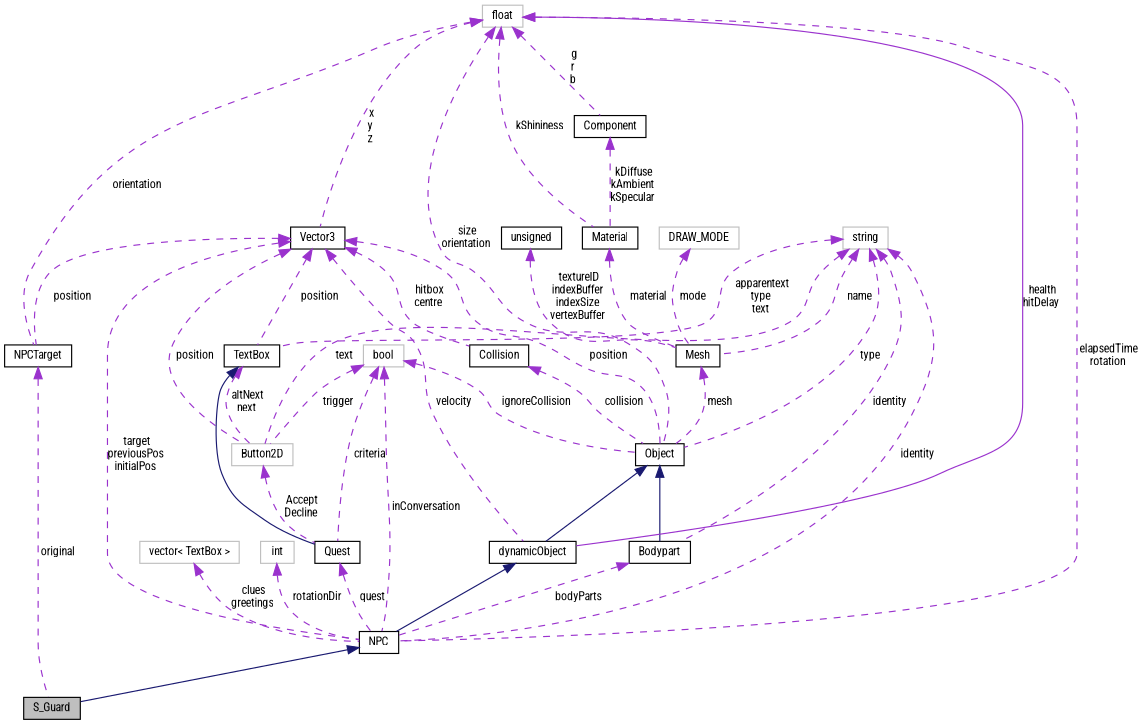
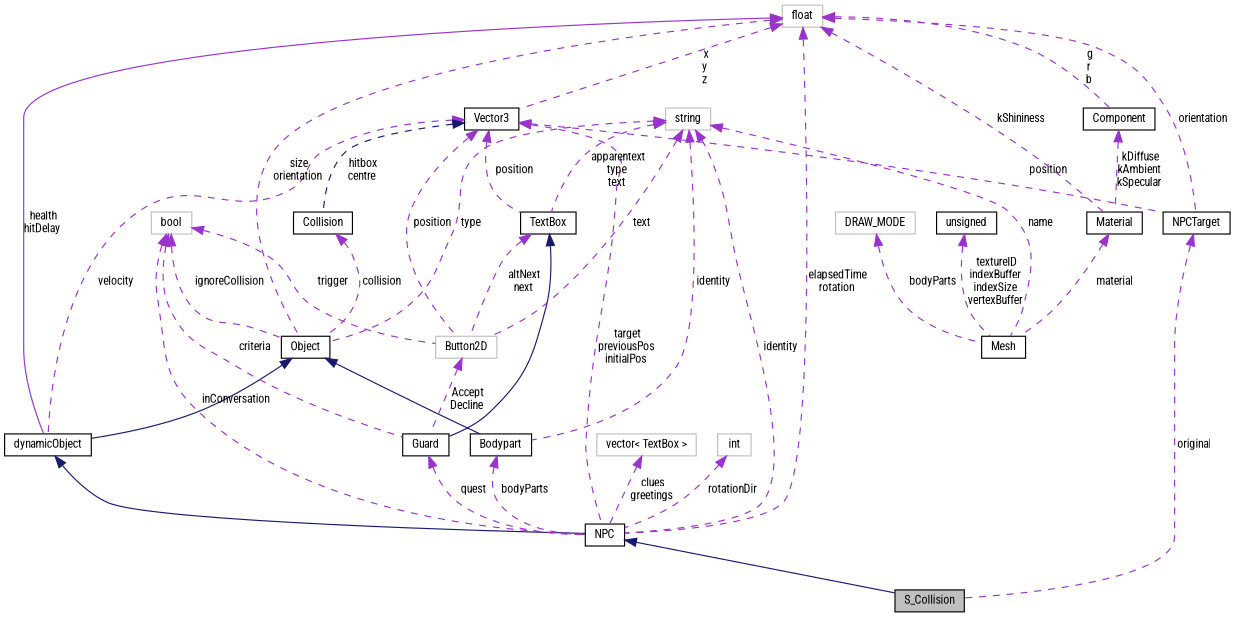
(692, 297) -> (931, 282)
(403, 310) -> (366, 141)
(553, 350) -> none
(701, 416) -> none
(337, 552) -> (426, 445)
(52, 708) -> (930, 601)
